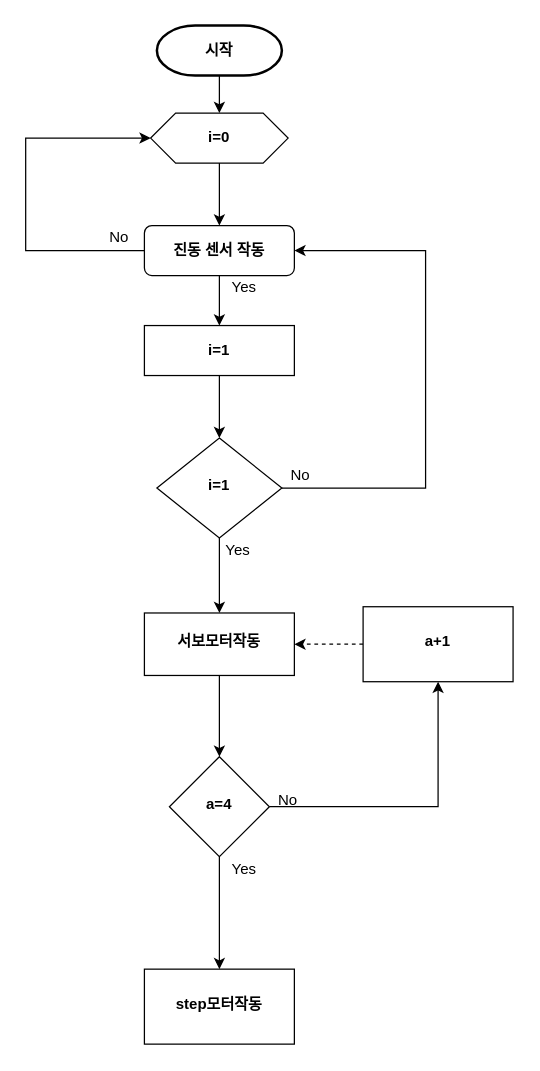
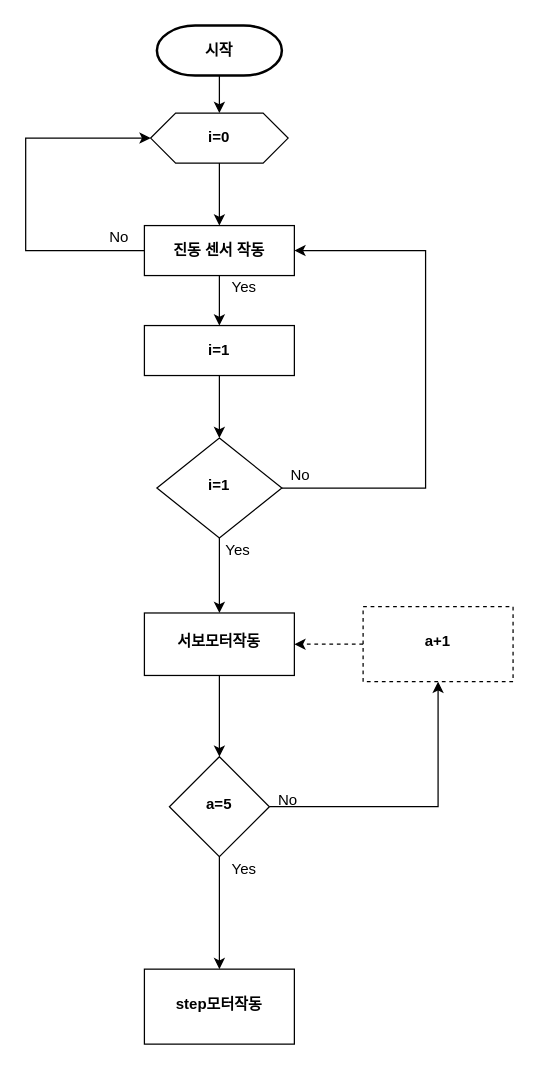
(219, 251) -> (219, 251)
(438, 644) -> (438, 644)
(219, 804) -> (219, 804)
